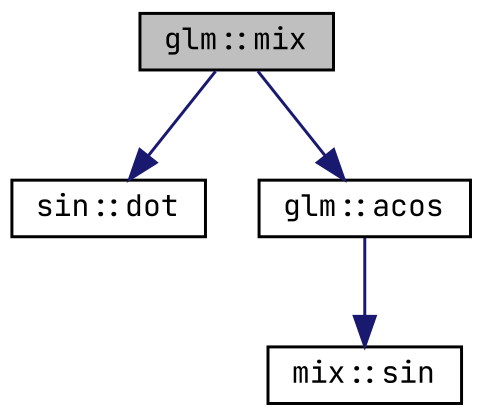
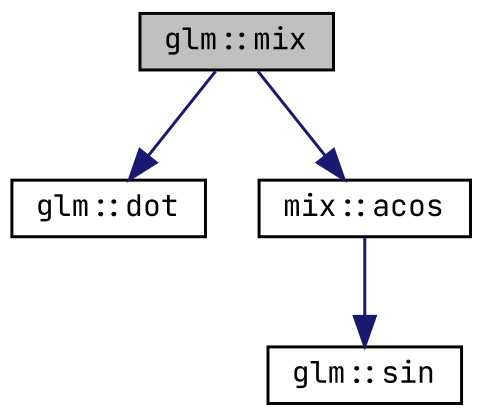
(109, 208) -> (109, 208)
(365, 208) -> (365, 208)
(365, 375) -> (365, 375)
